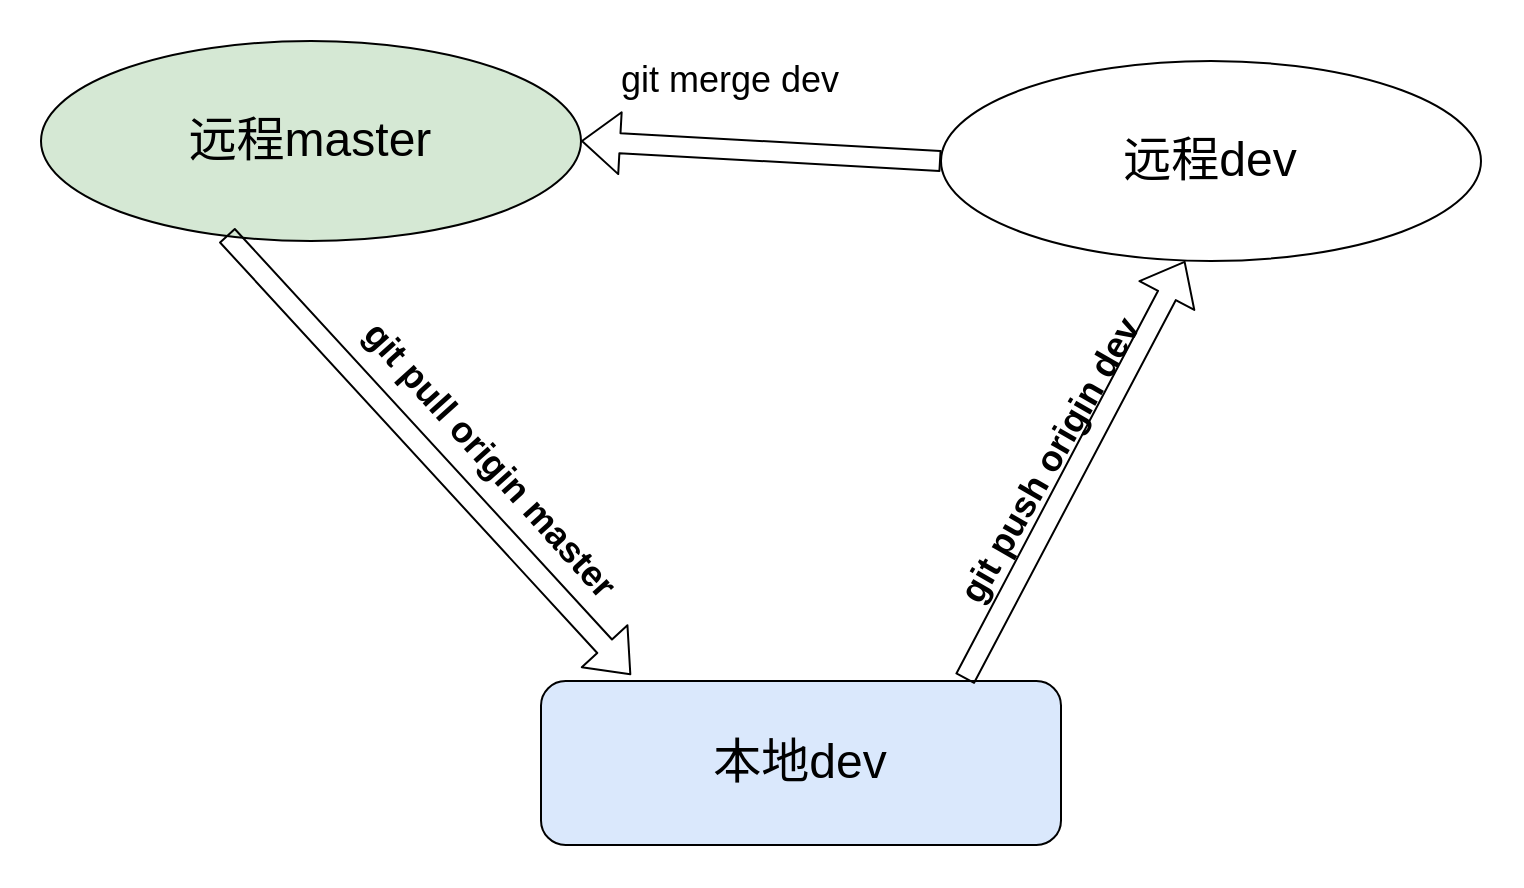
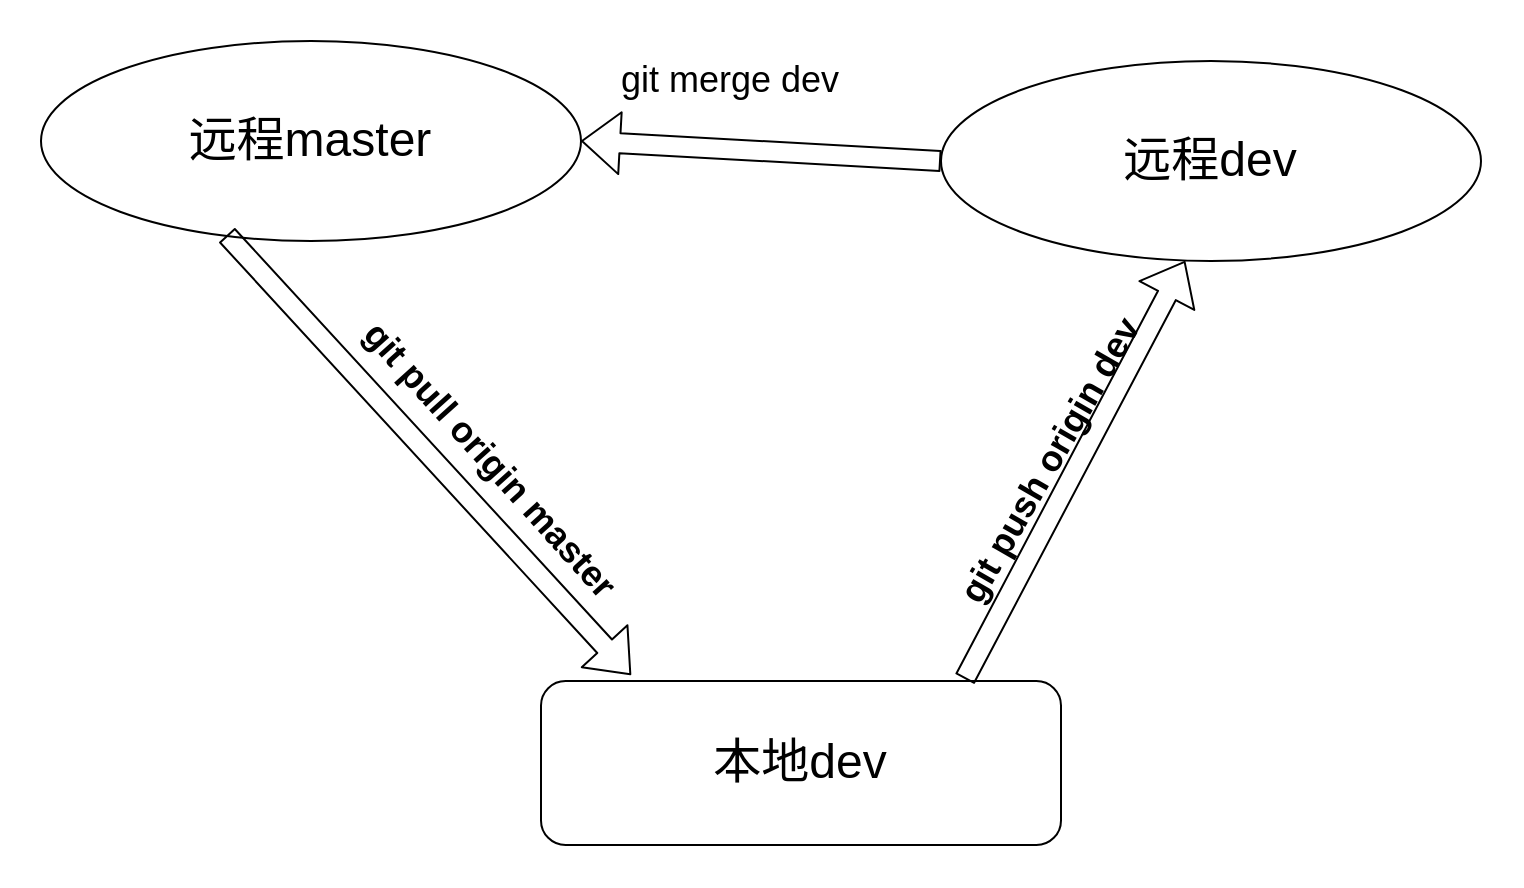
(311, 141) -> (311, 141)
(801, 763) -> (801, 763)
